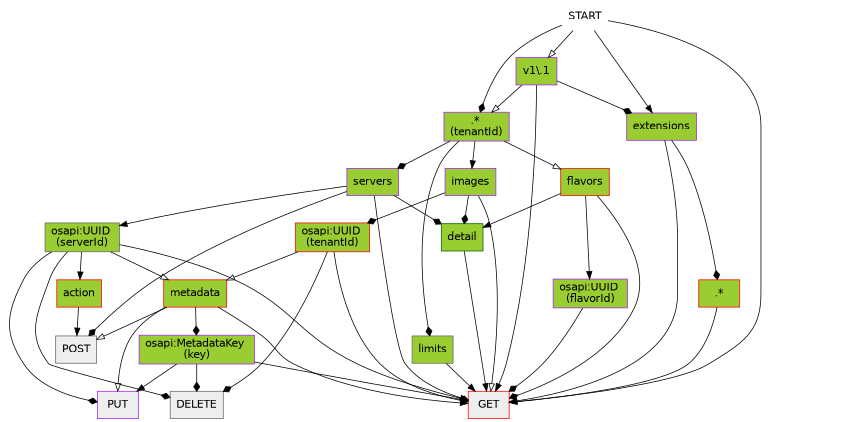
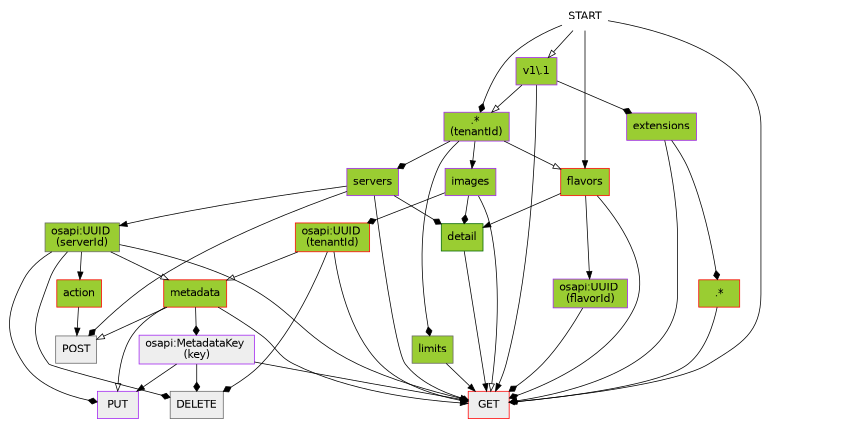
(621, 68) -> (585, 99)
(761, 254) -> (761, 254)
(197, 350) -> (197, 350)
